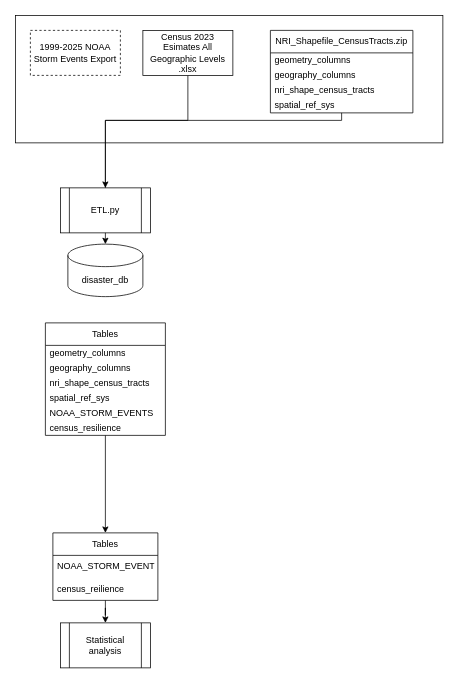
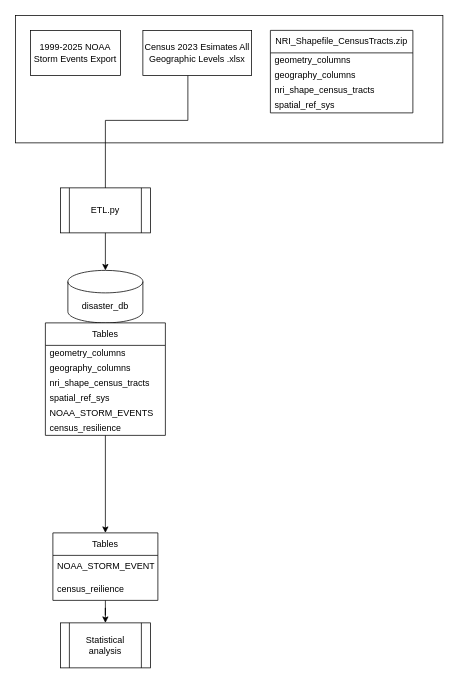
(75, 53) -> (75, 53)
(188, 53) -> (197, 53)
(269, 120) -> none
(105, 270) -> (105, 297)
